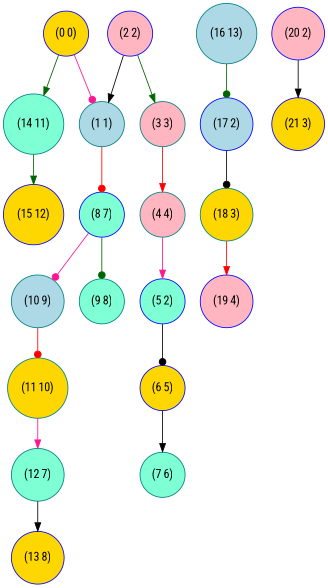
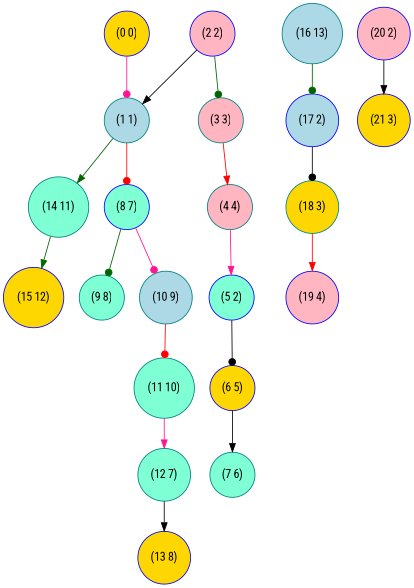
(53, 71) -> (98, 157)
(145, 75) -> (216, 74)
(38, 388) -> (164, 388)
